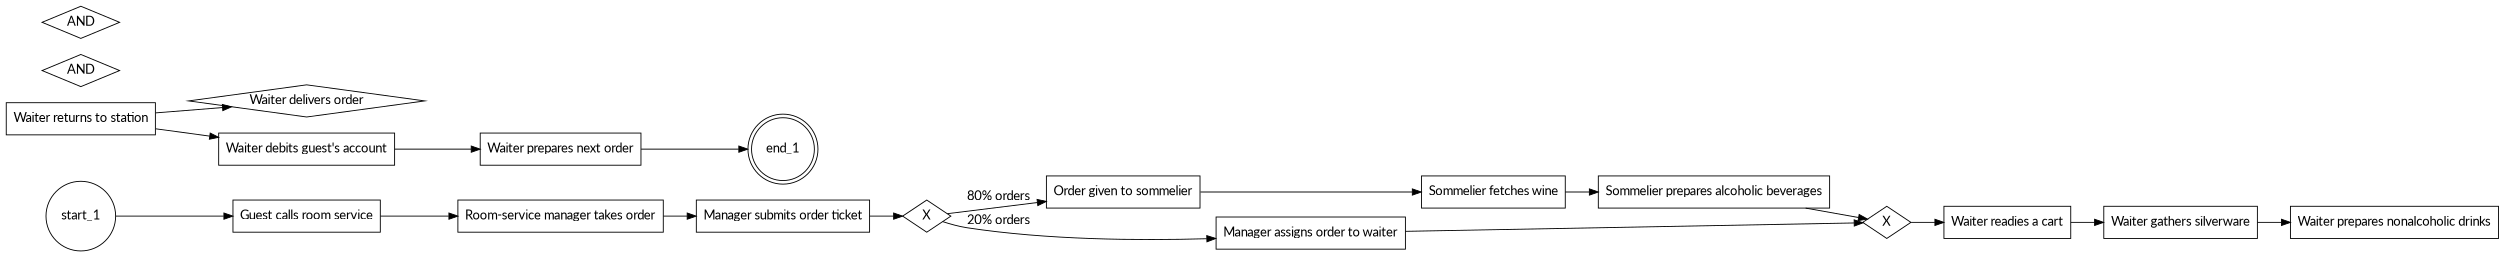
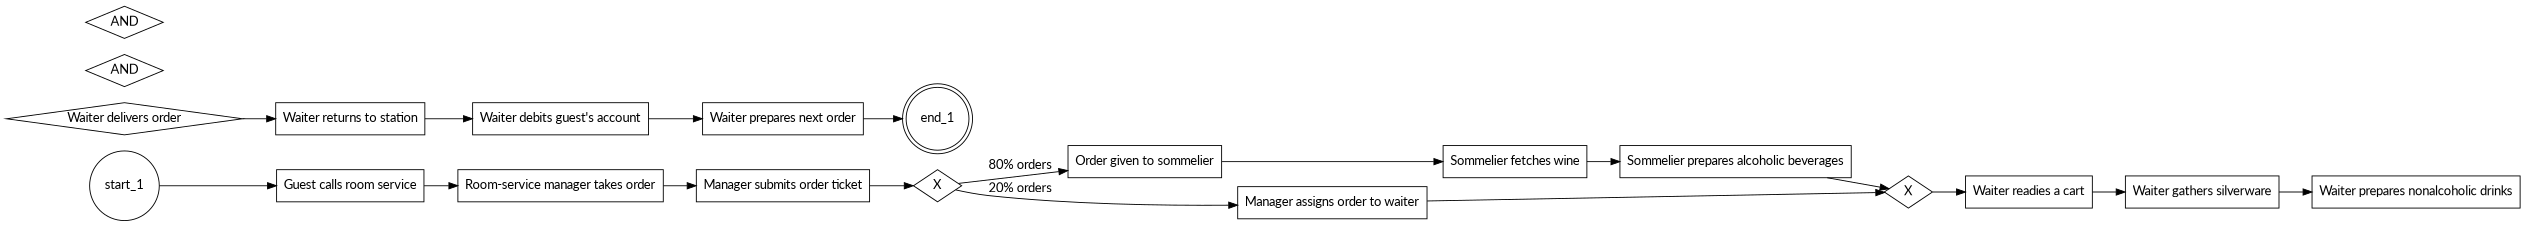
(189, 110) -> (255, 119)
